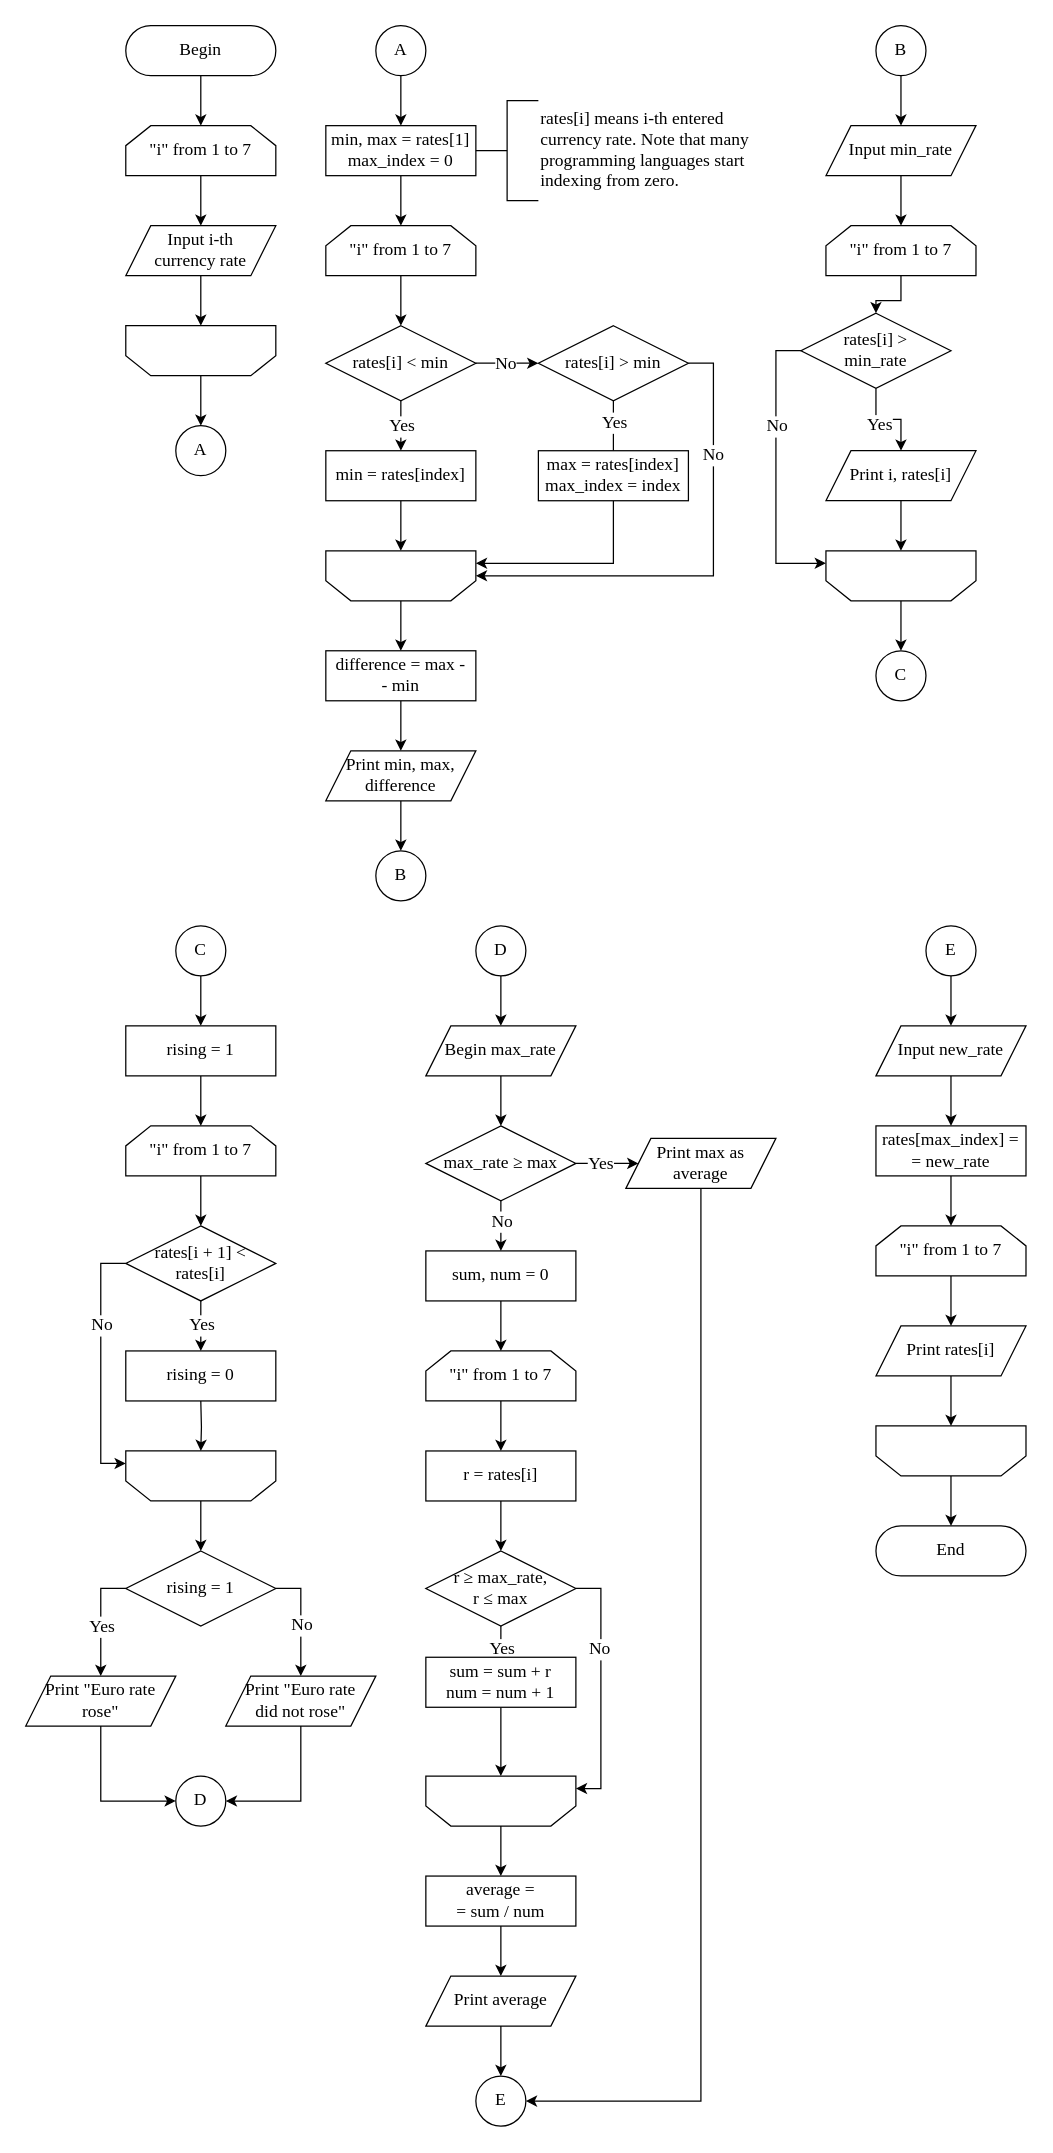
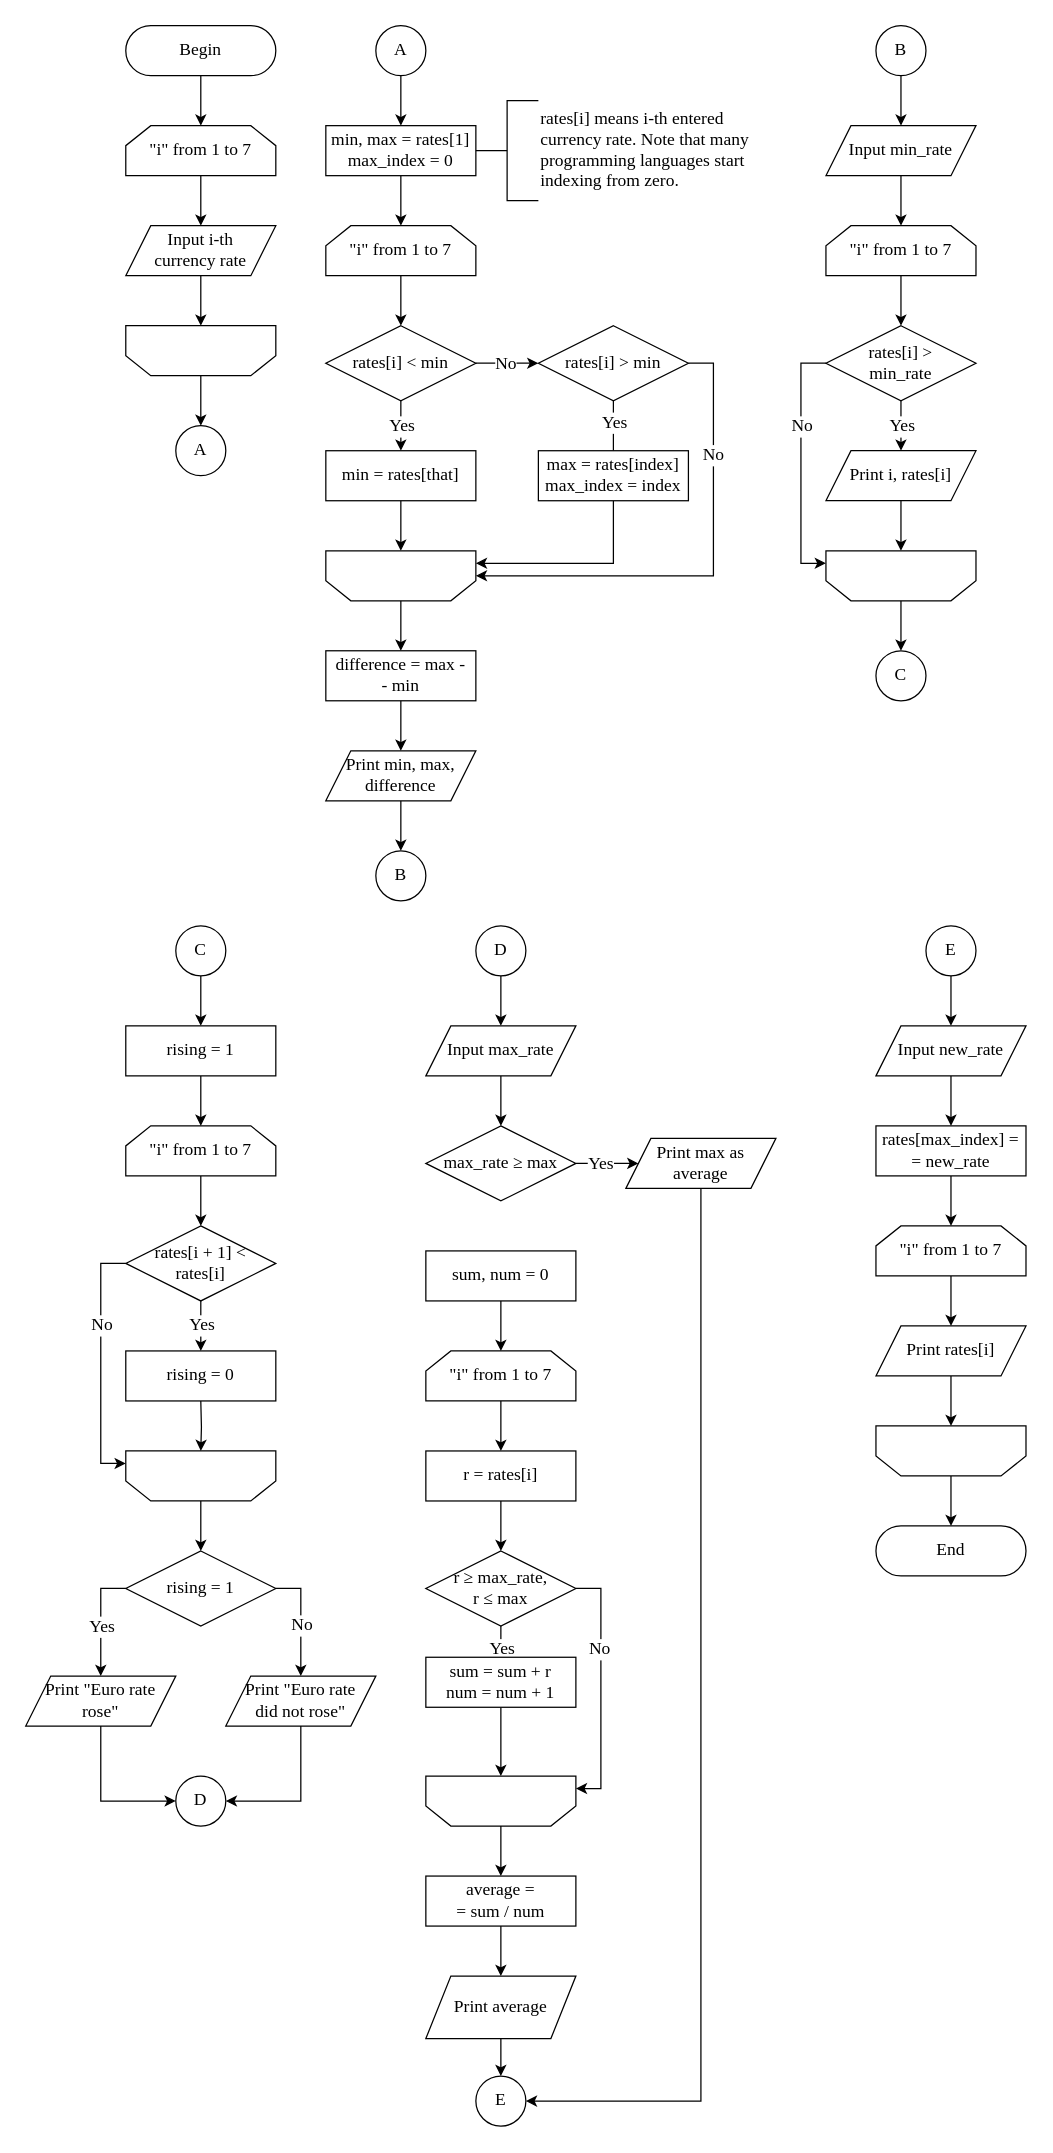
(876, 351) -> (901, 363)
(401, 476) -> (401, 476)
(501, 1051) -> (501, 1051)
(501, 1222) -> none
(501, 2001) -> (501, 2007)
